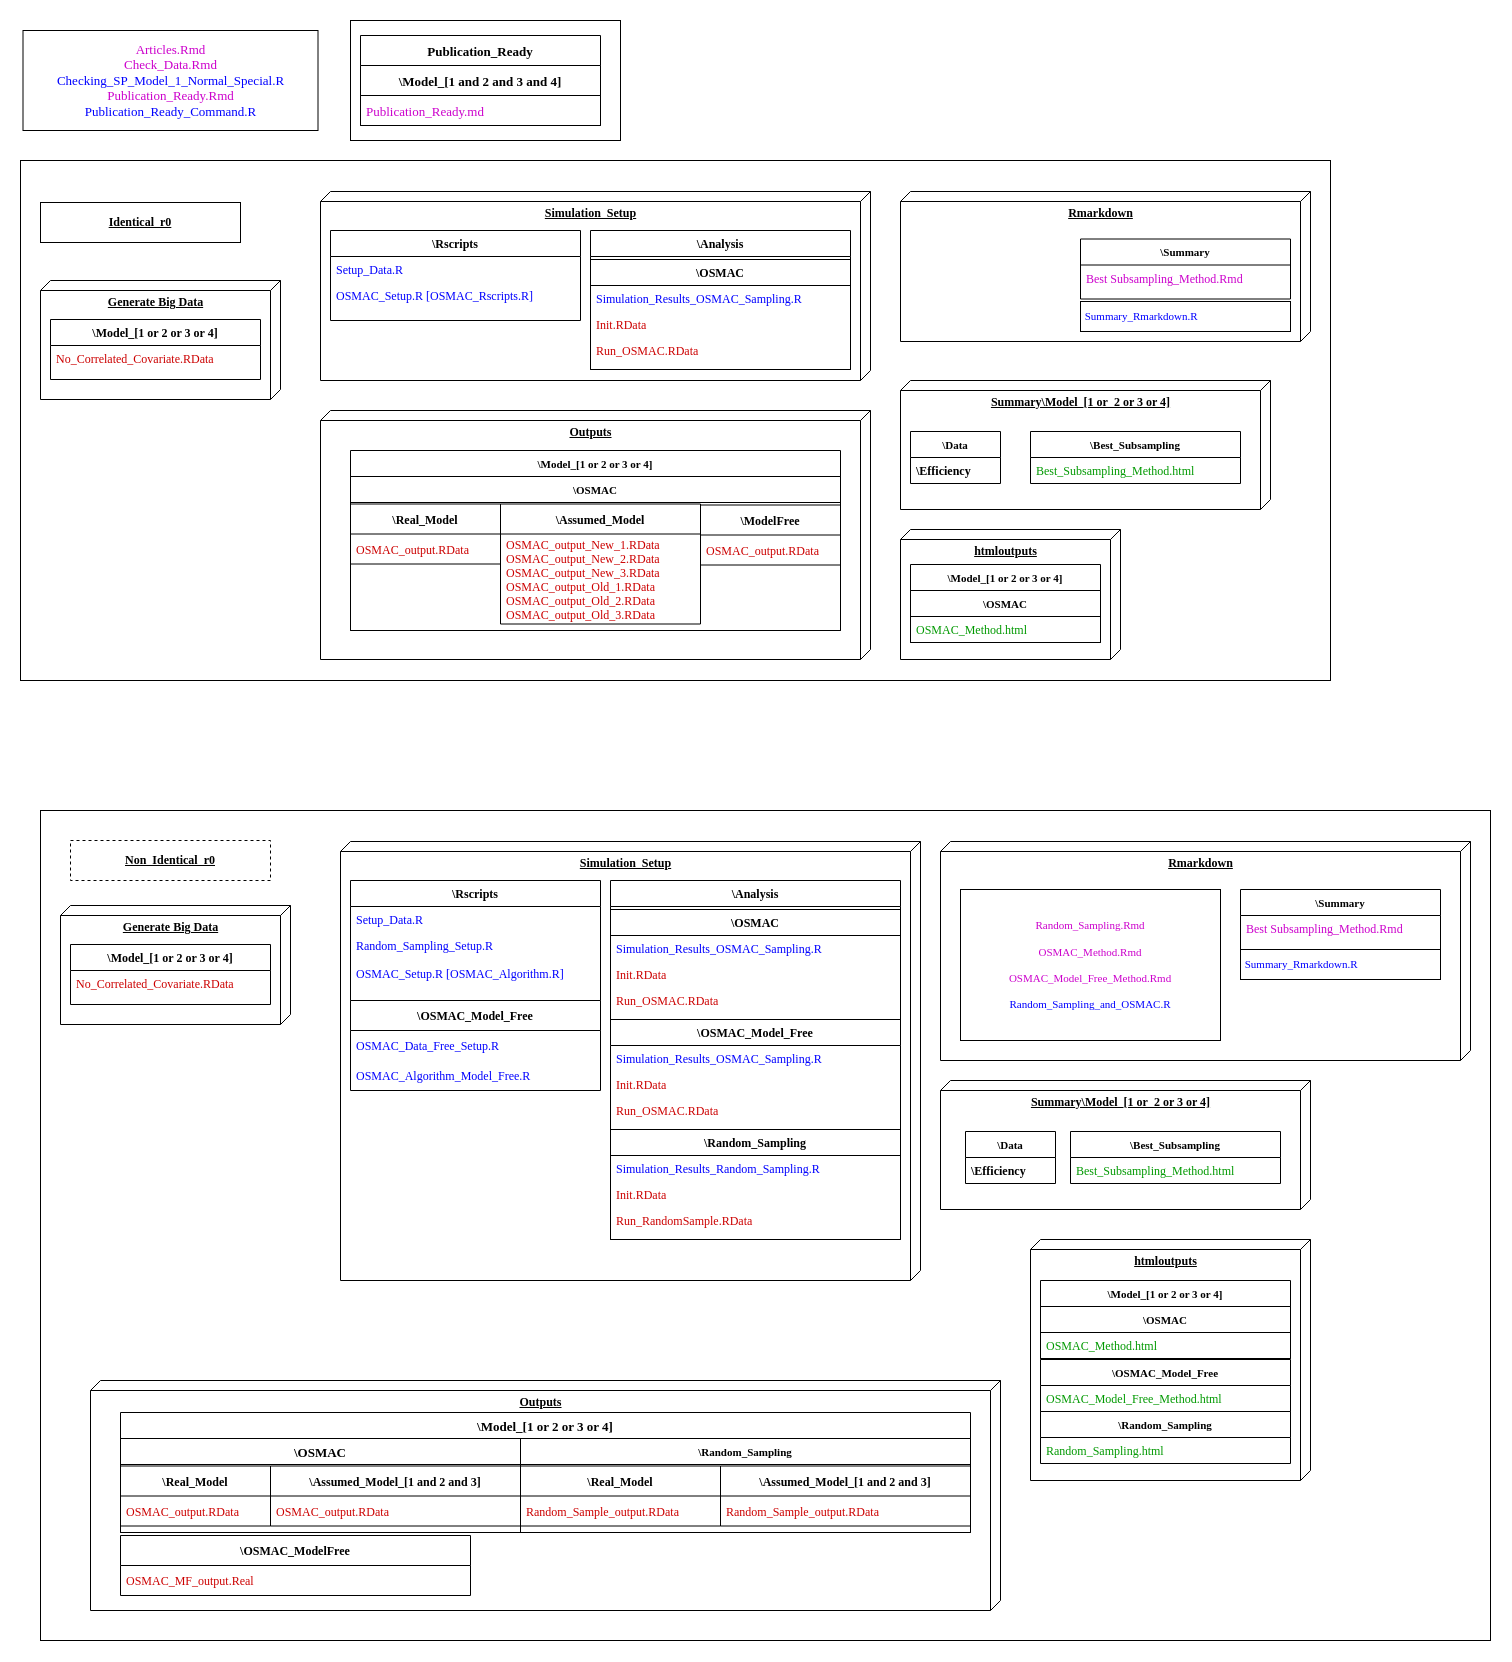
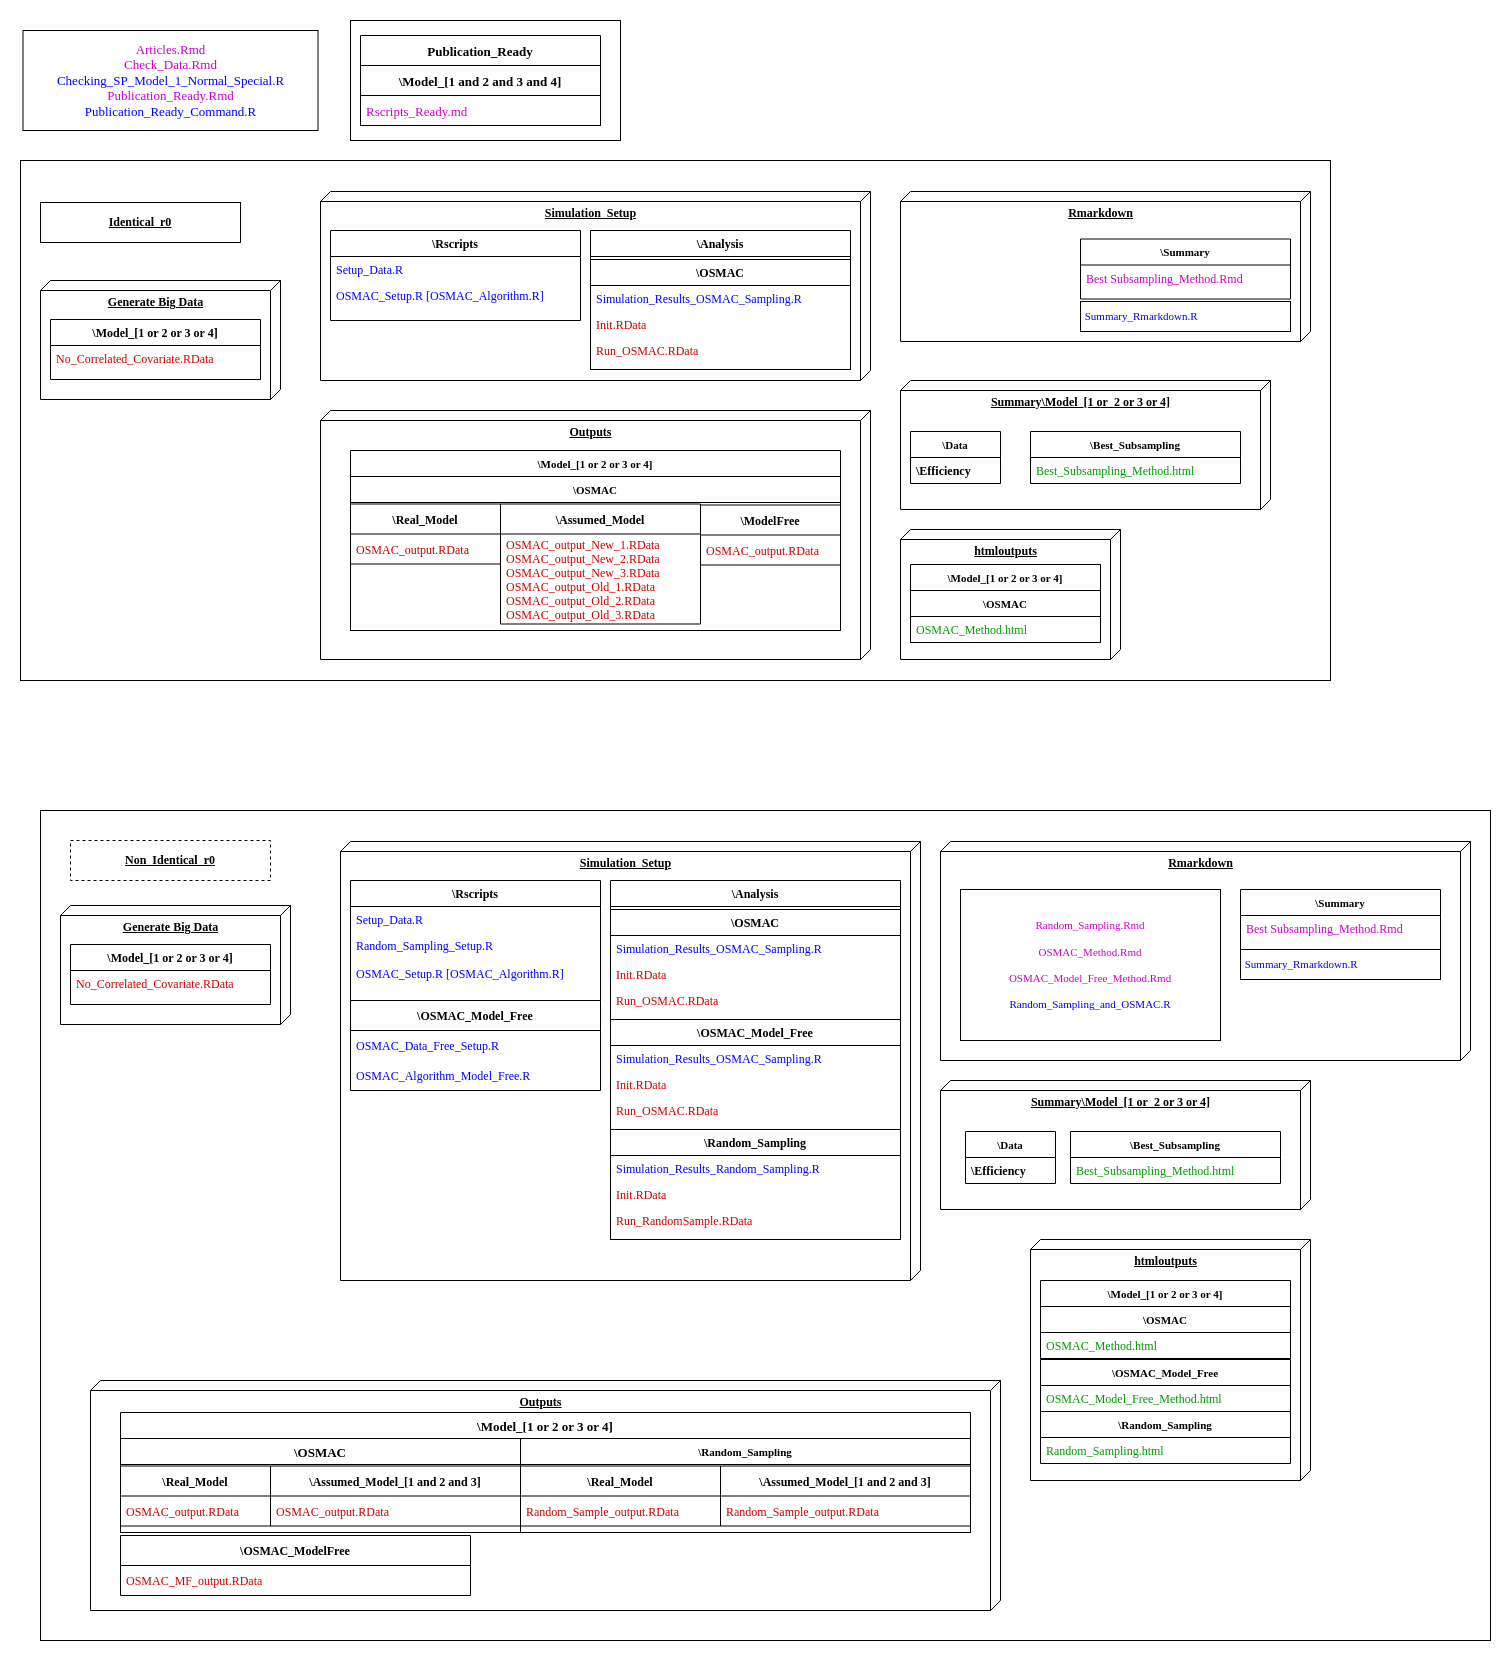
(432, 111) -> (425, 111)
(437, 296) -> (439, 296)
(190, 1581) -> (195, 1581)
